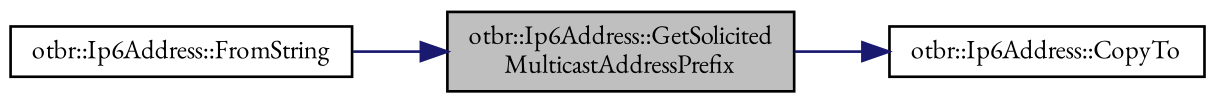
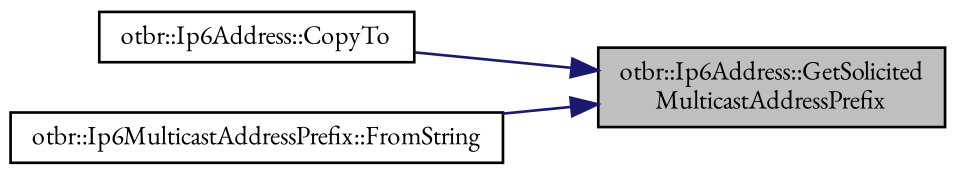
(181, 52) -> (257, 138)
(828, 52) -> (493, 60)
